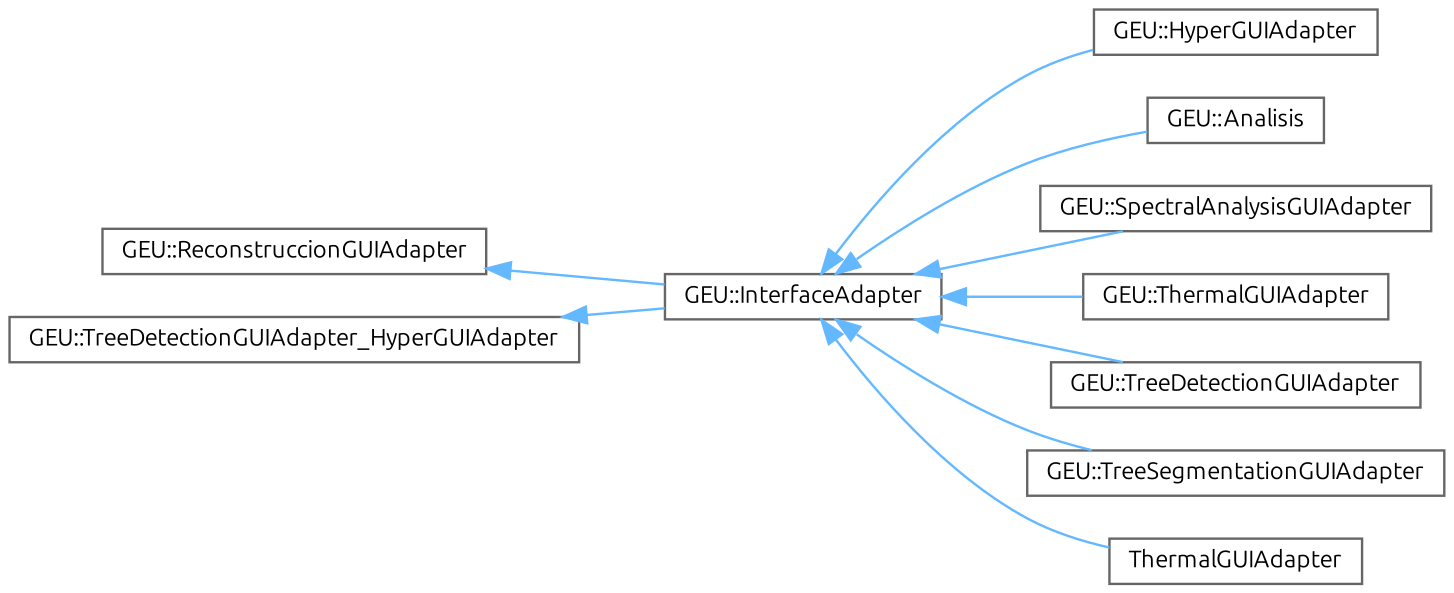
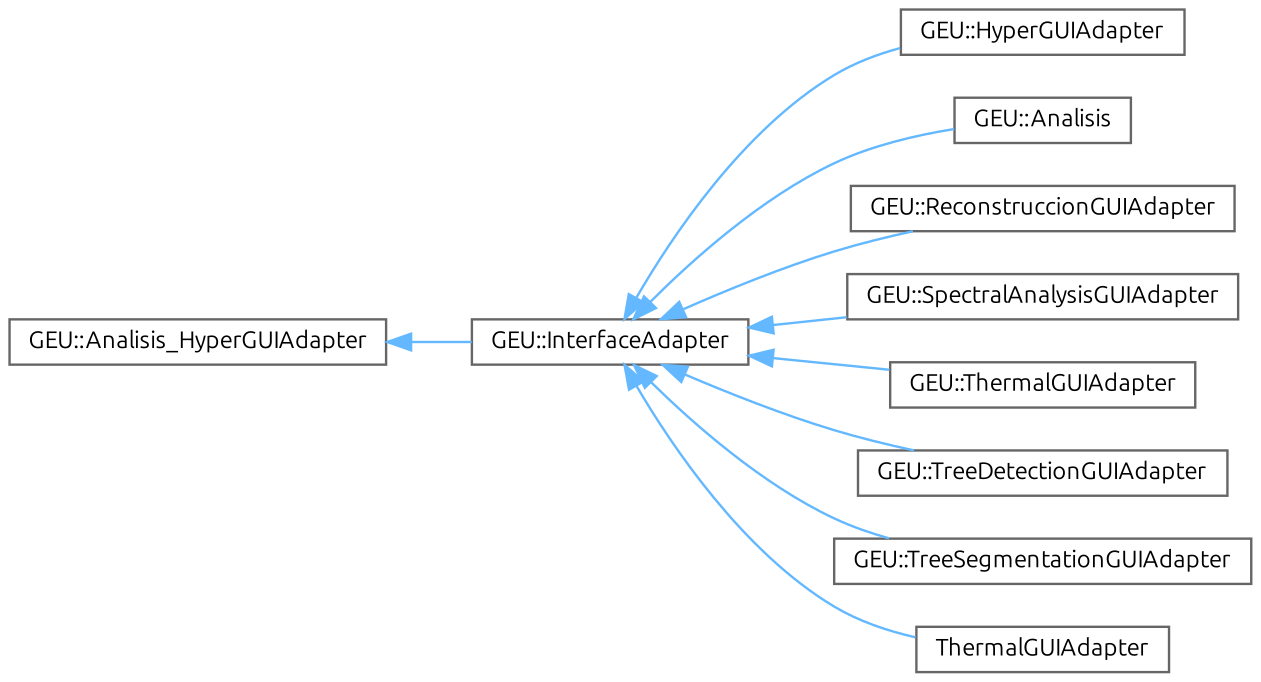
(587, 278) -> (796, 264)
(294, 340) -> (198, 342)
